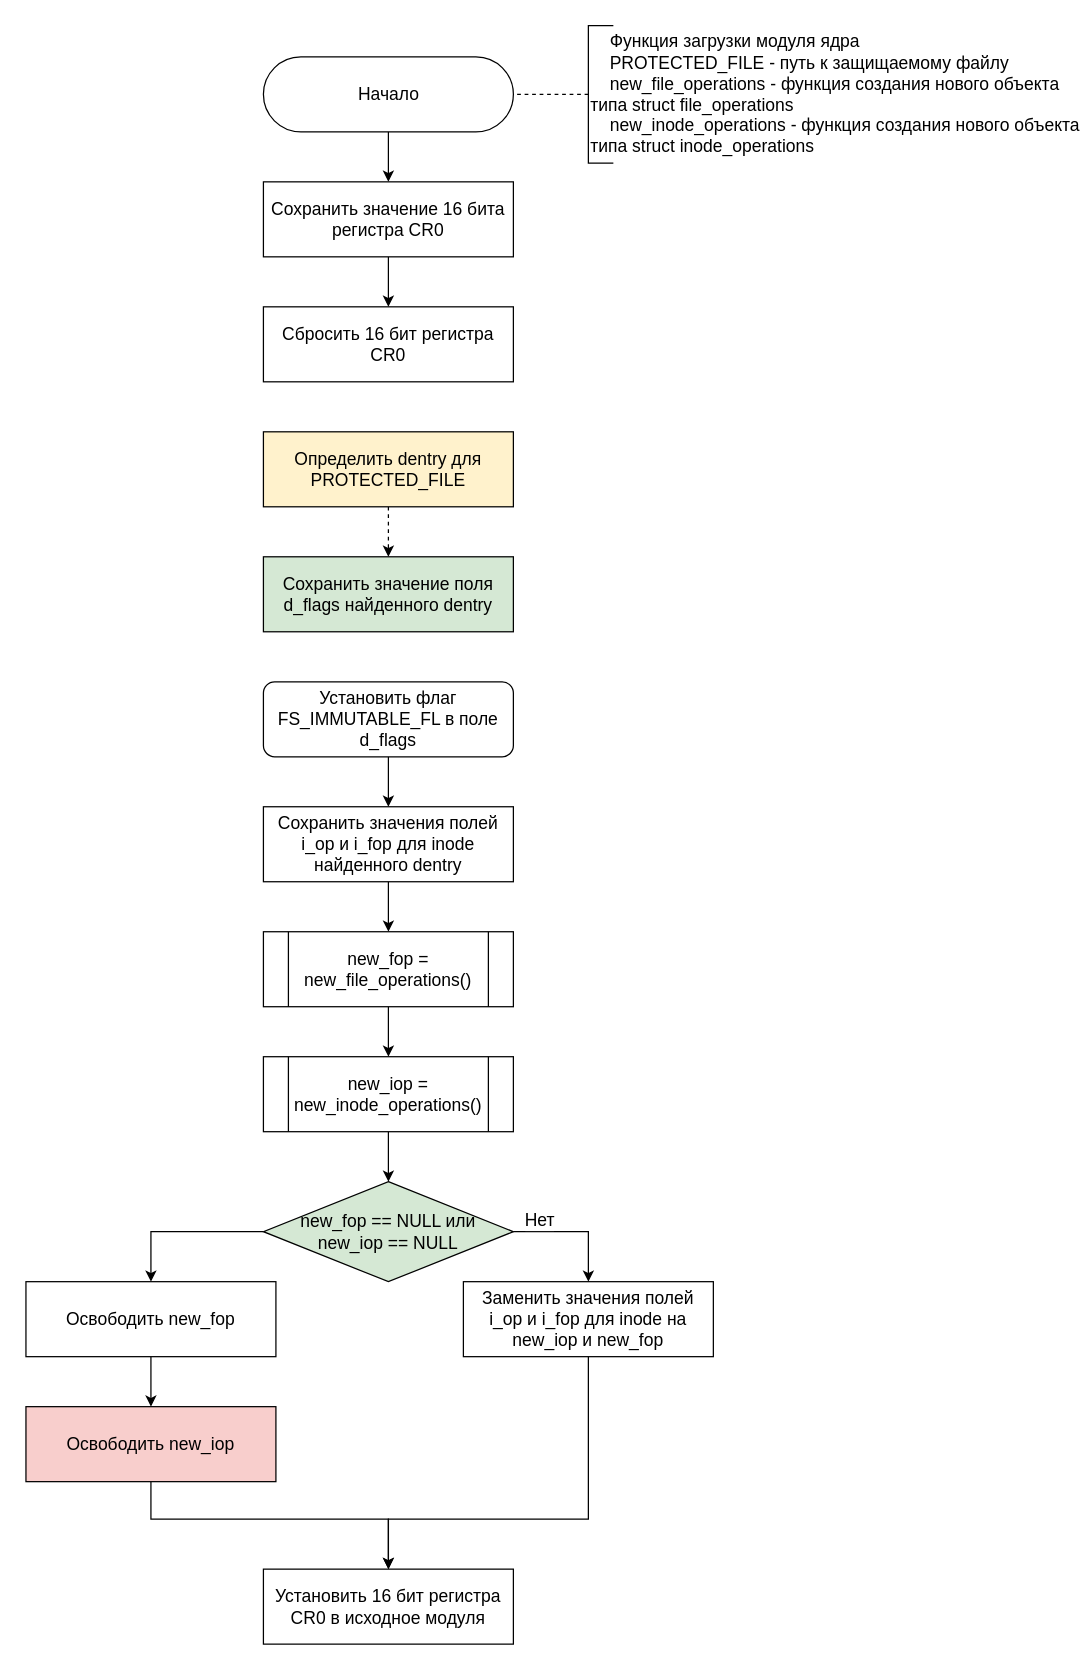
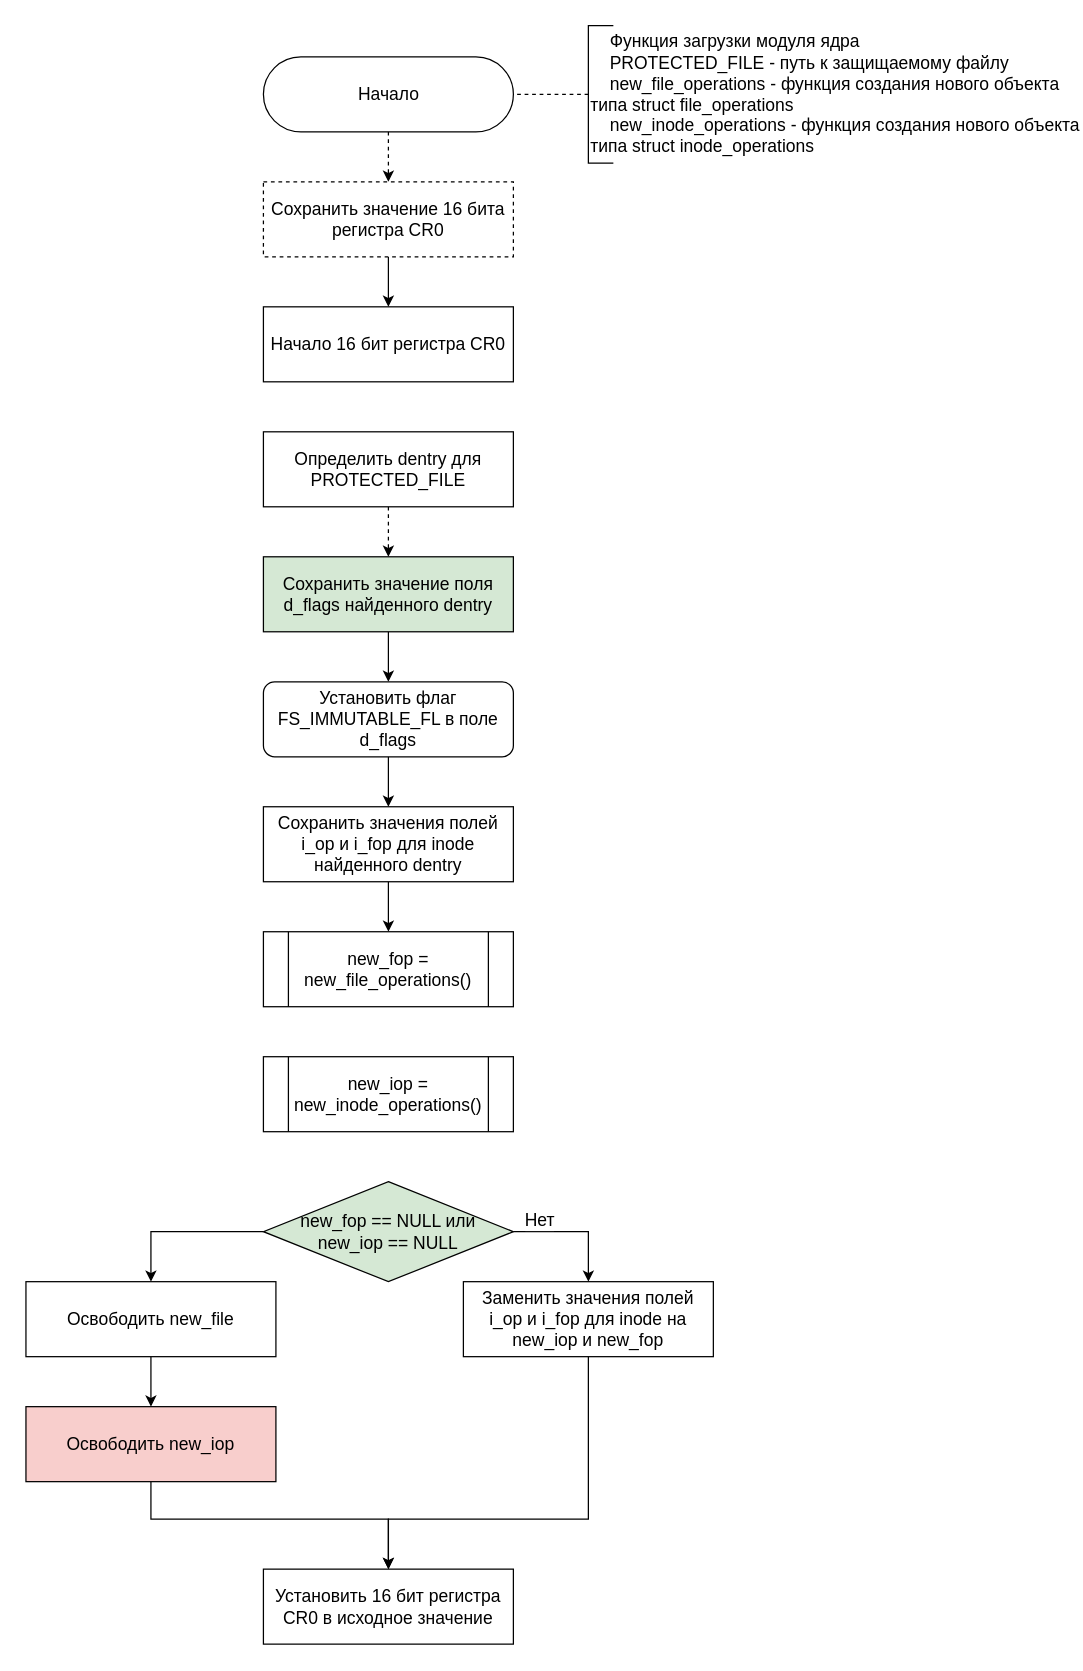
(388, 152) -> (388, 152)
(388, 219) -> (388, 219)
(388, 344) -> (388, 344)
(388, 469) -> (388, 469)
none -> (388, 653)
(388, 1028) -> none
(388, 1153) -> none
(151, 1319) -> (151, 1319)
(388, 1607) -> (388, 1607)
